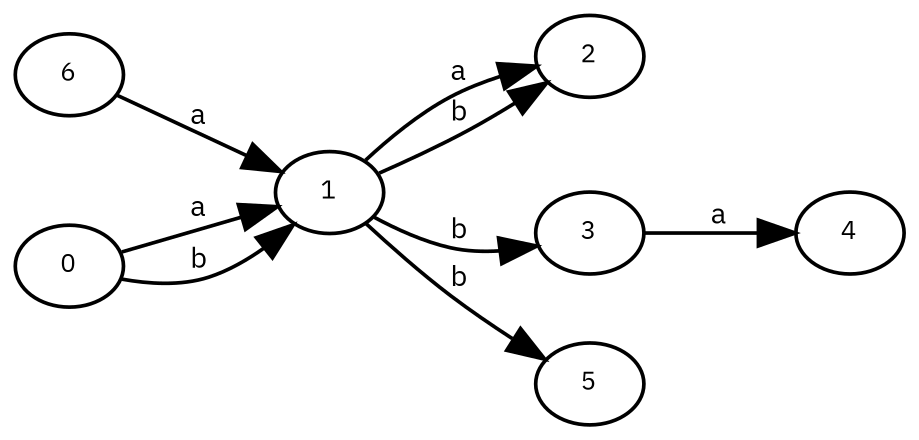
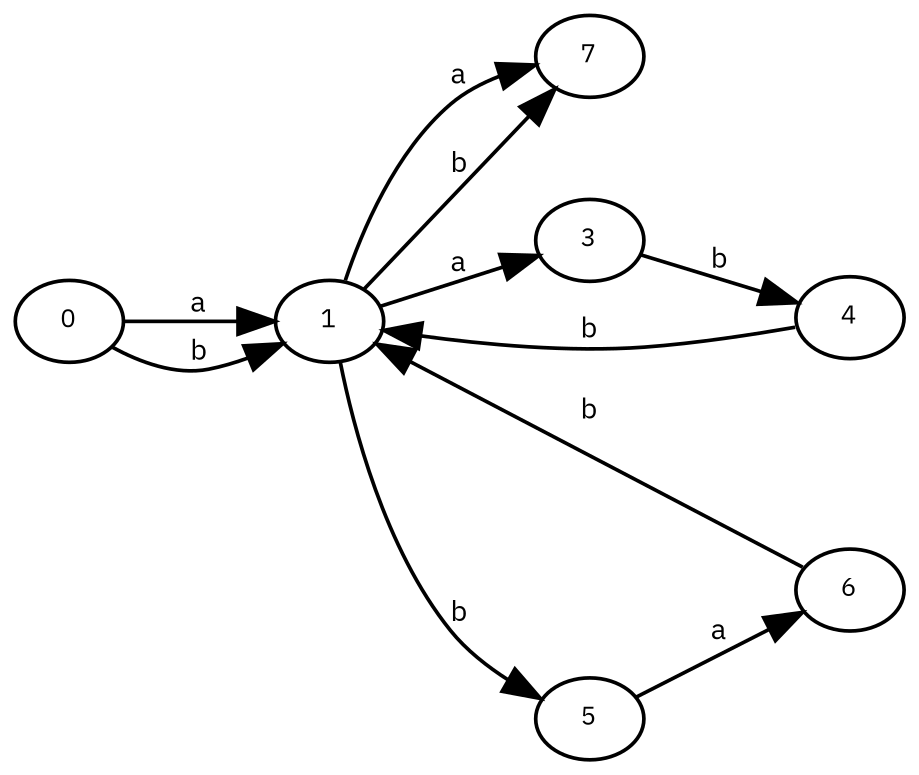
(590, 56) -> (590, 56)
(199, 117) -> (590, 412)
(720, 216) -> (720, 261)
(460, 231) -> (460, 264)
none -> (609, 349)
none -> (702, 663)
